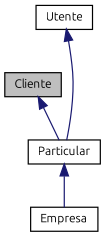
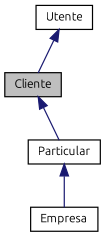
(73, 91) -> (46, 57)
